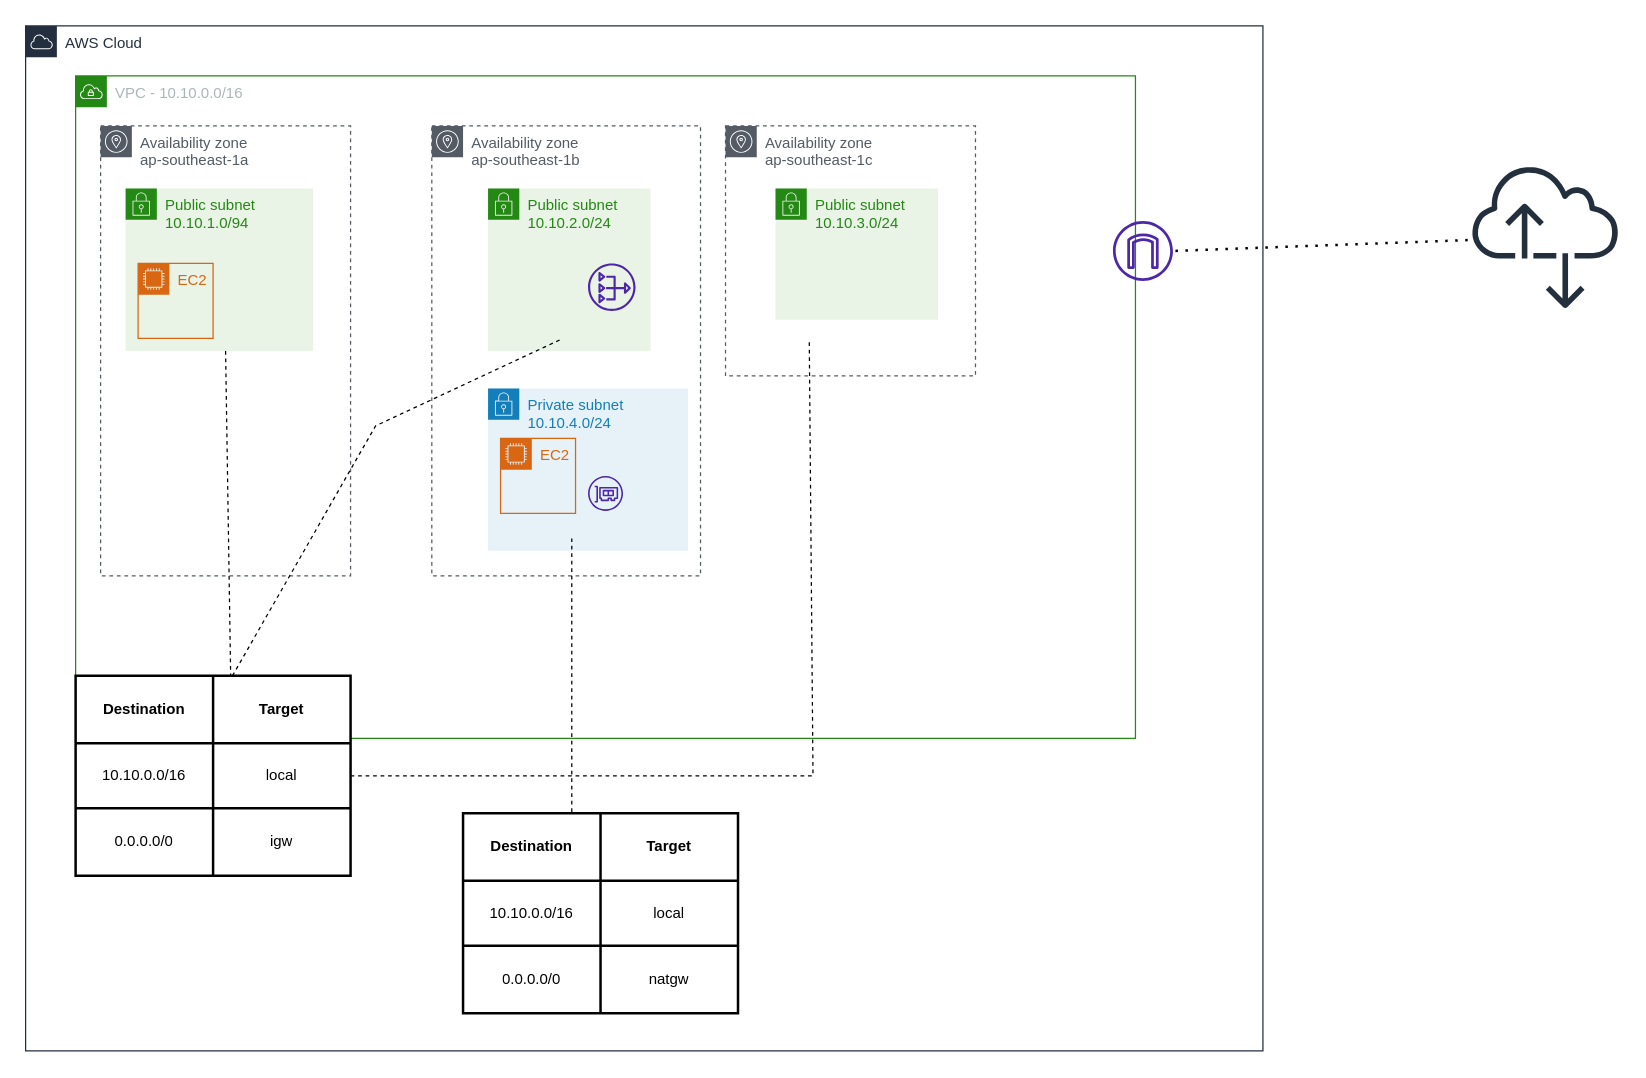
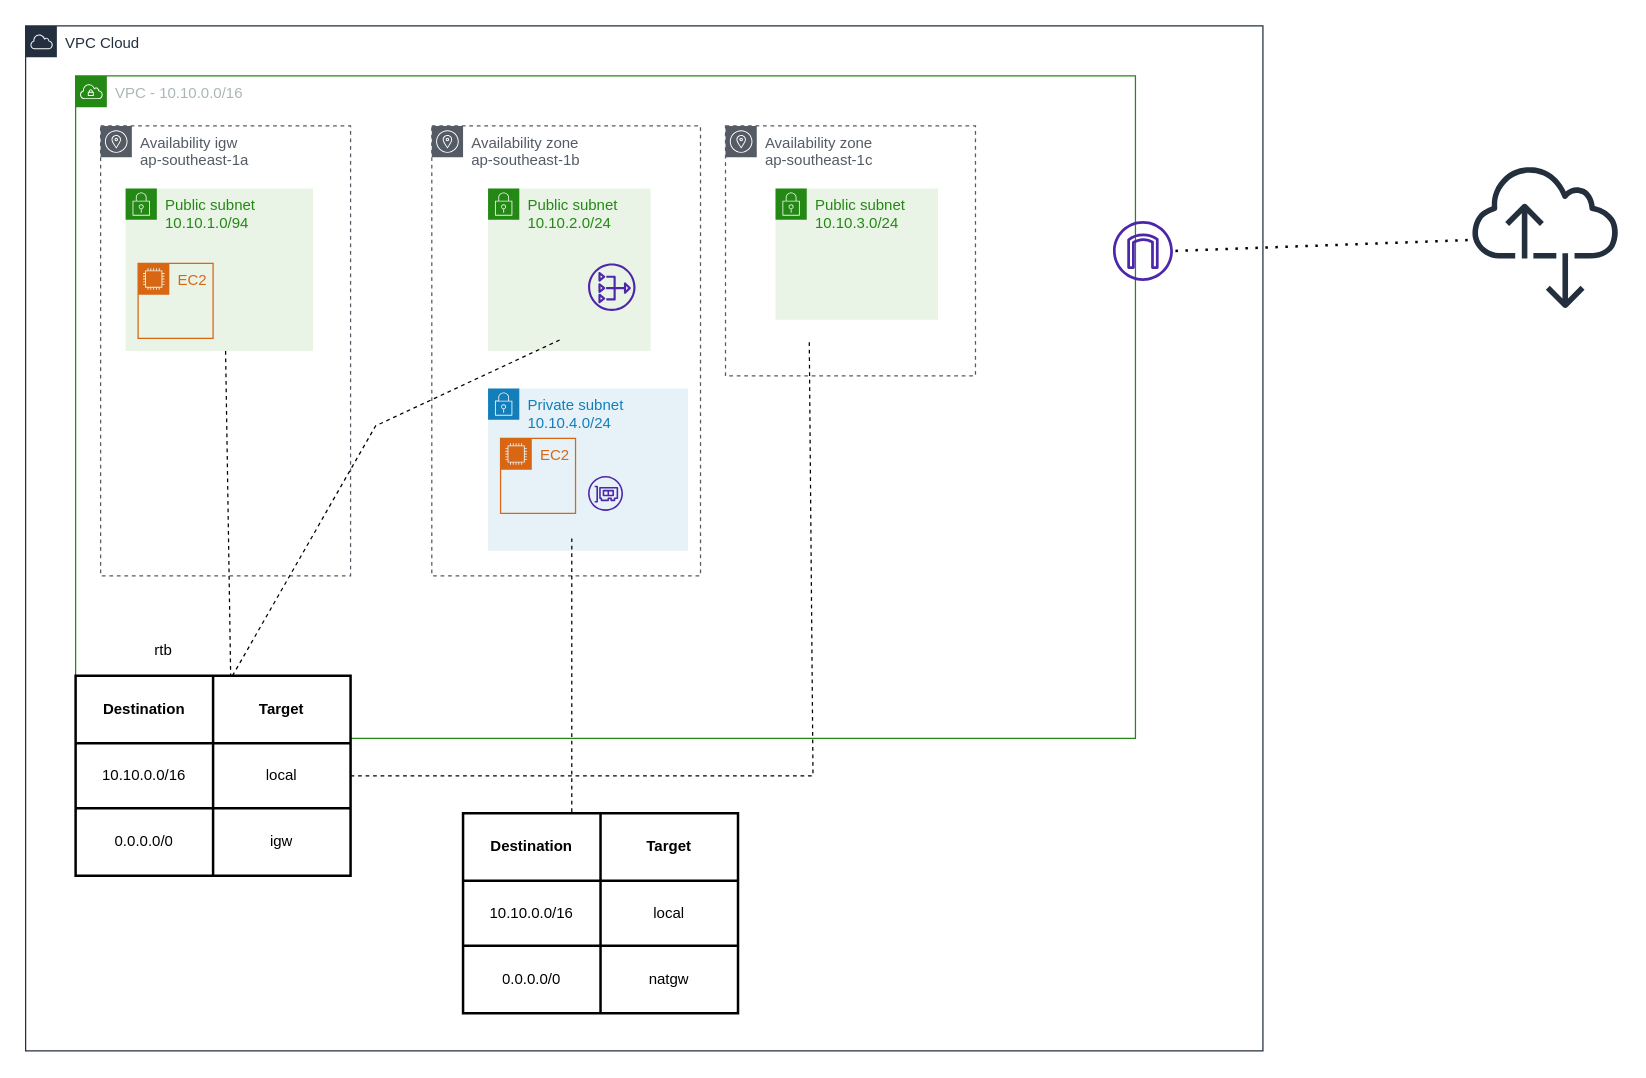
(100, 43) -> (100, 43)
(204, 152) -> (204, 152)
none -> (163, 651)
